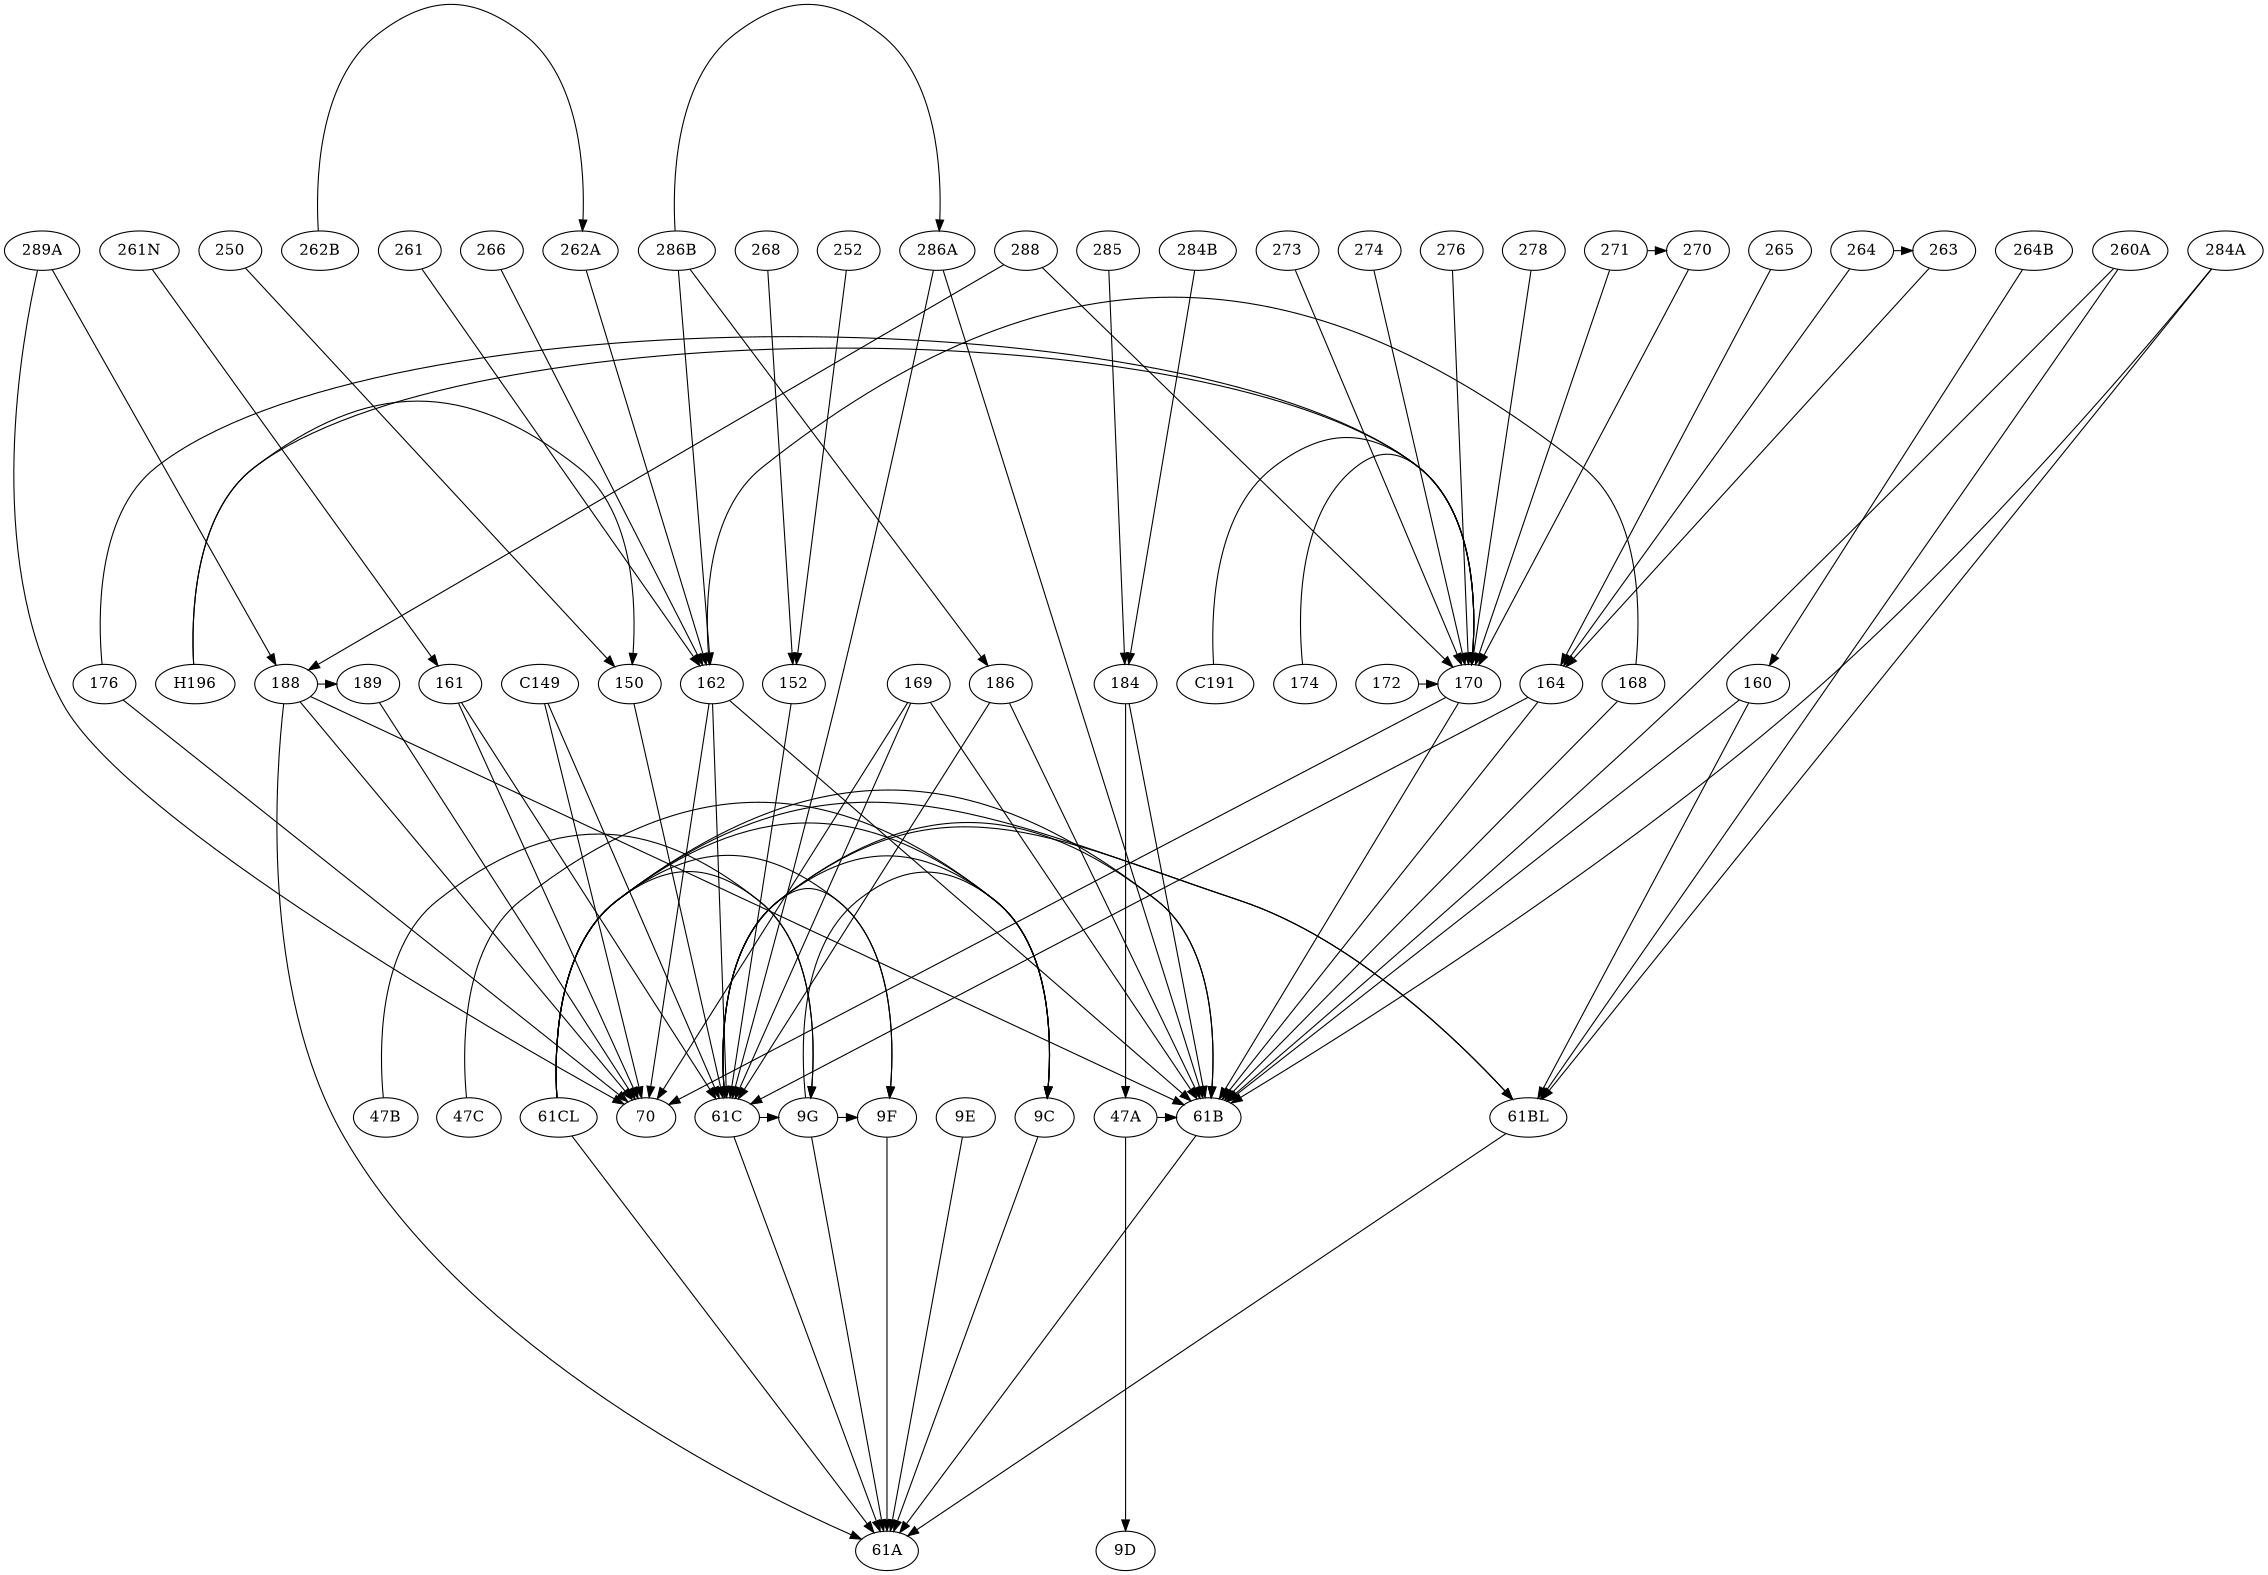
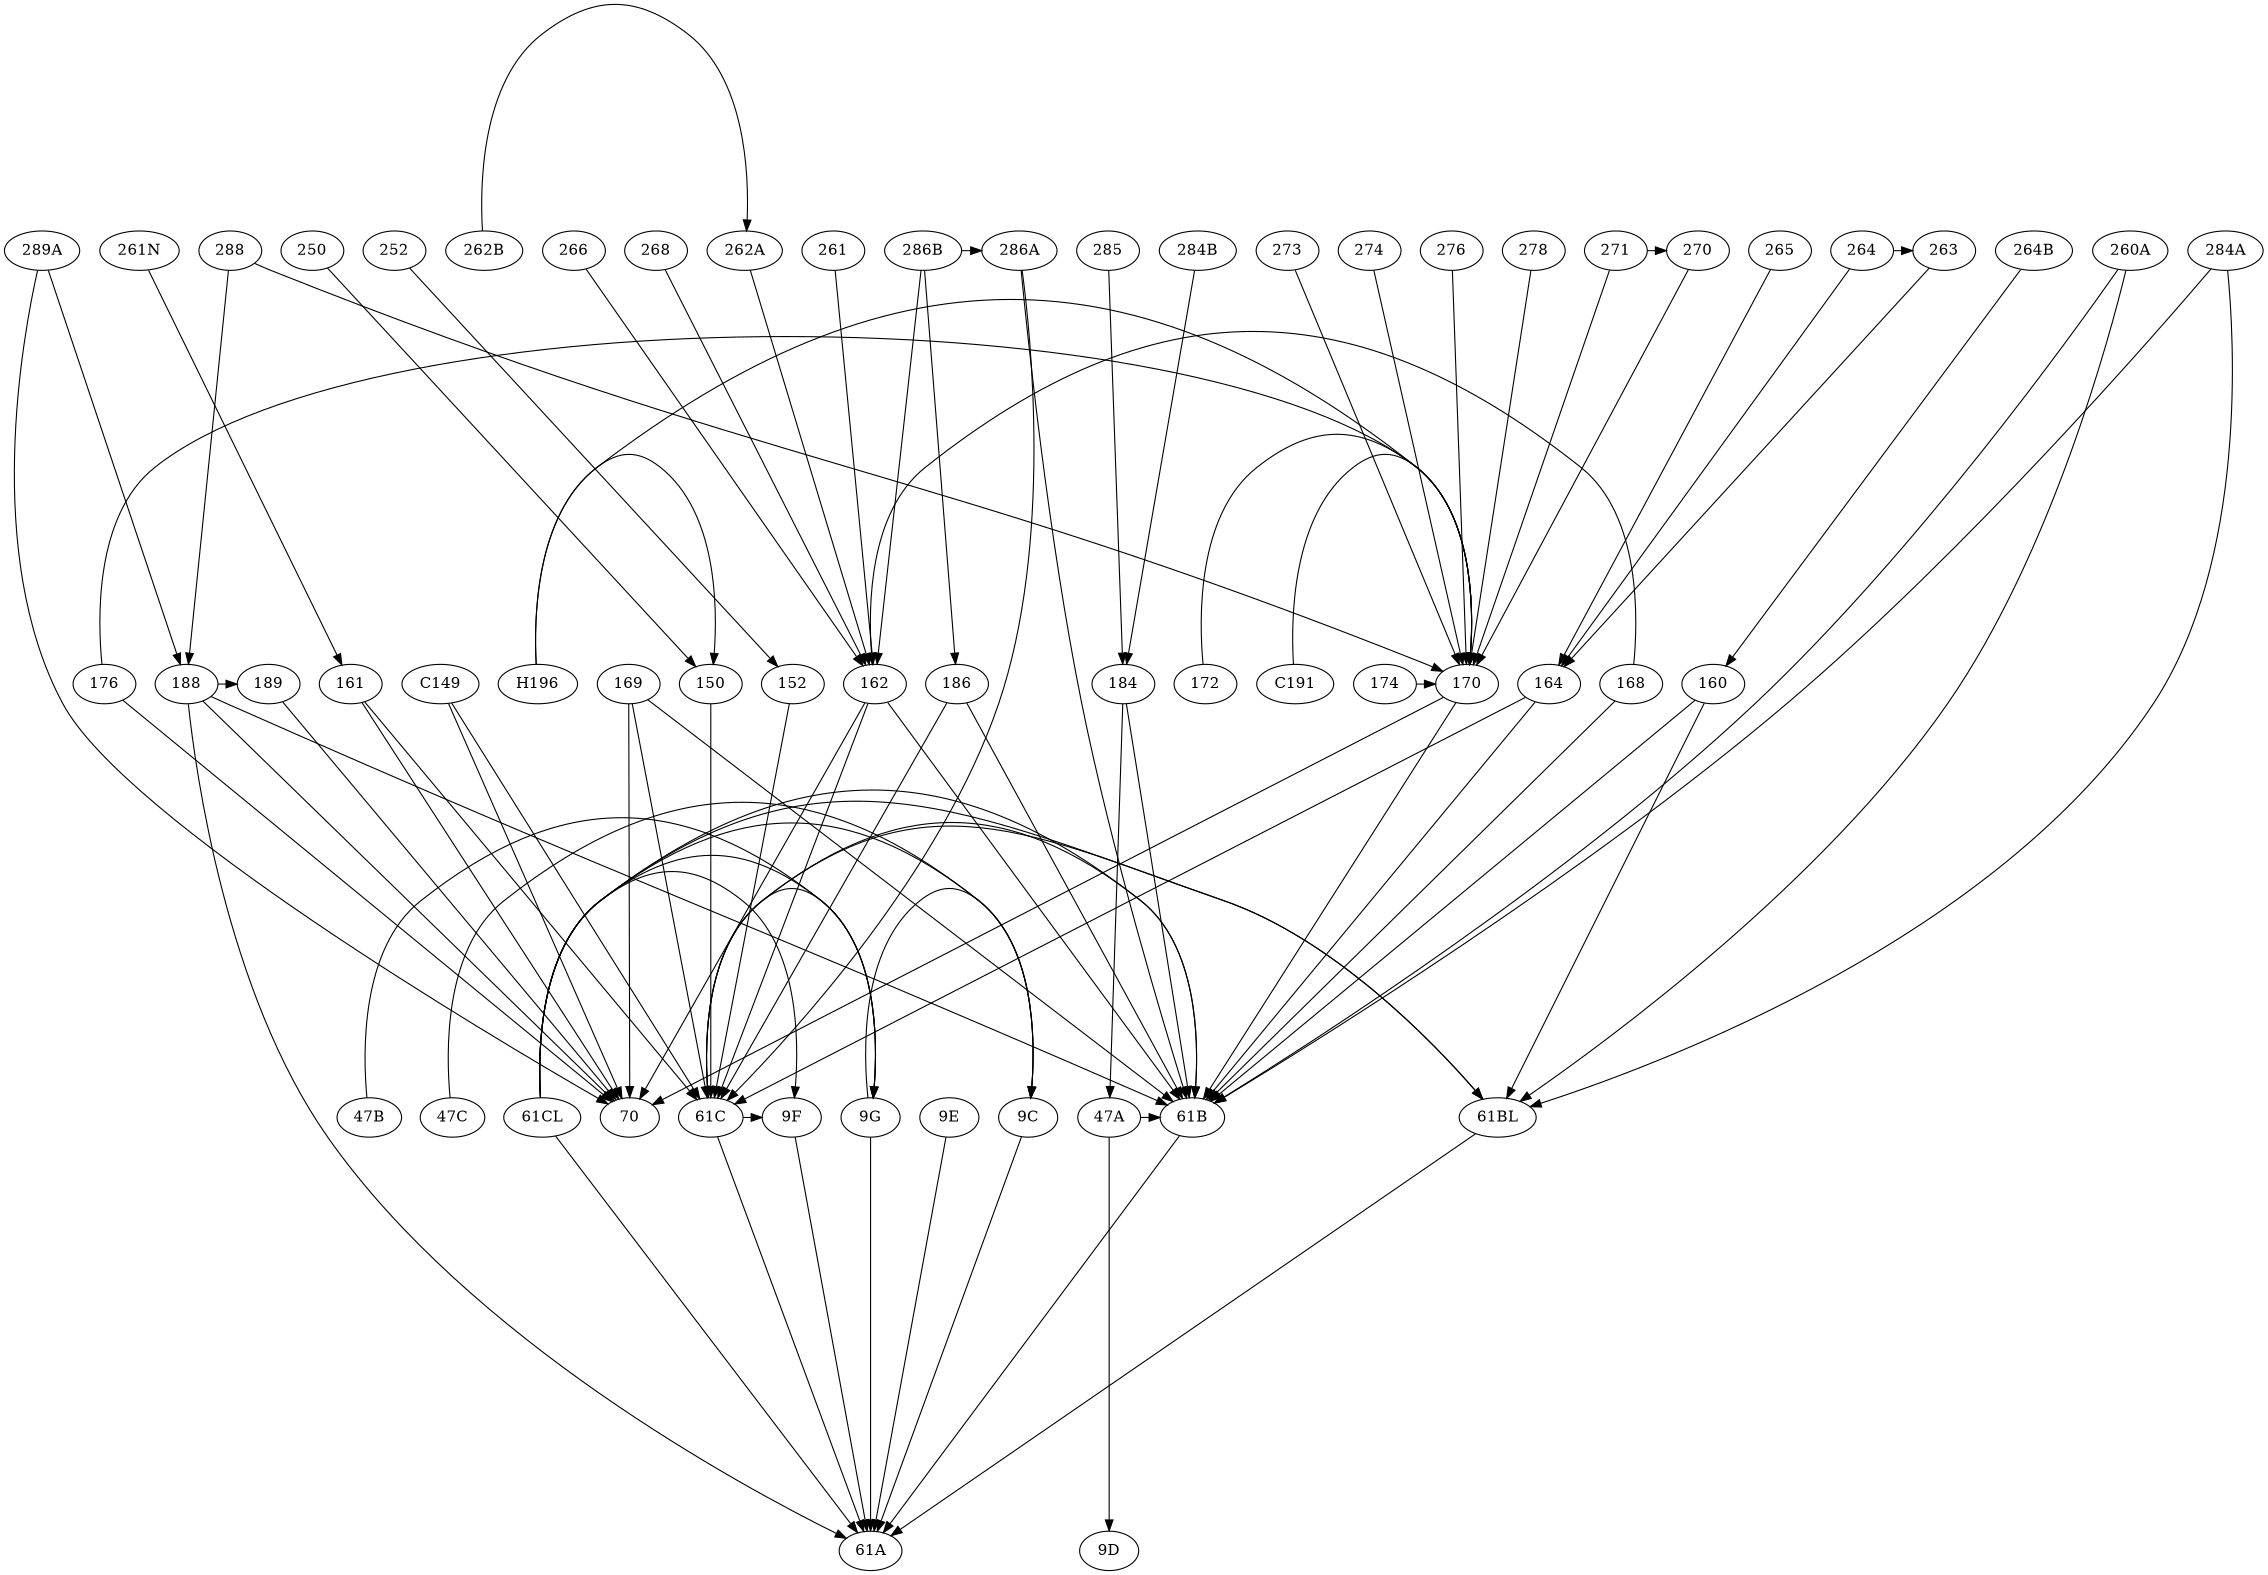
(781, 471) -> (763, 462)
(881, 856) -> none
(842, 1117) -> none
